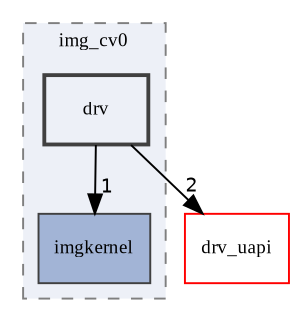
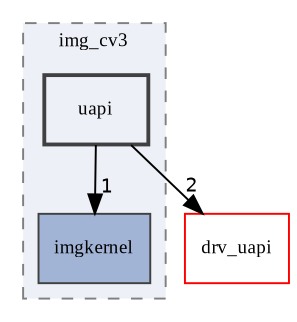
(94, 41) -> (94, 41)
(96, 110) -> (96, 110)
